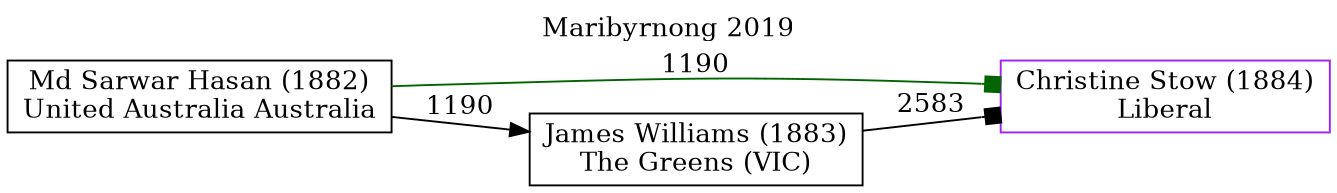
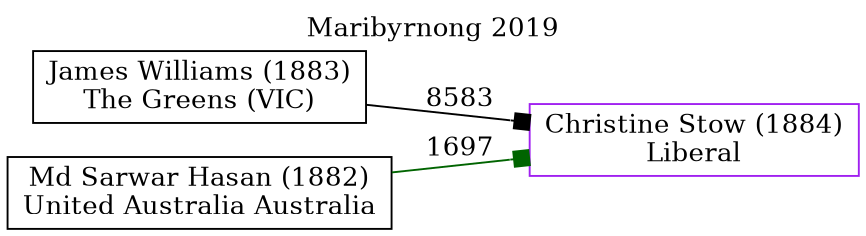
(696, 65) -> (461, 148)
(932, 105) -> (461, 99)
(451, 123) -> none
